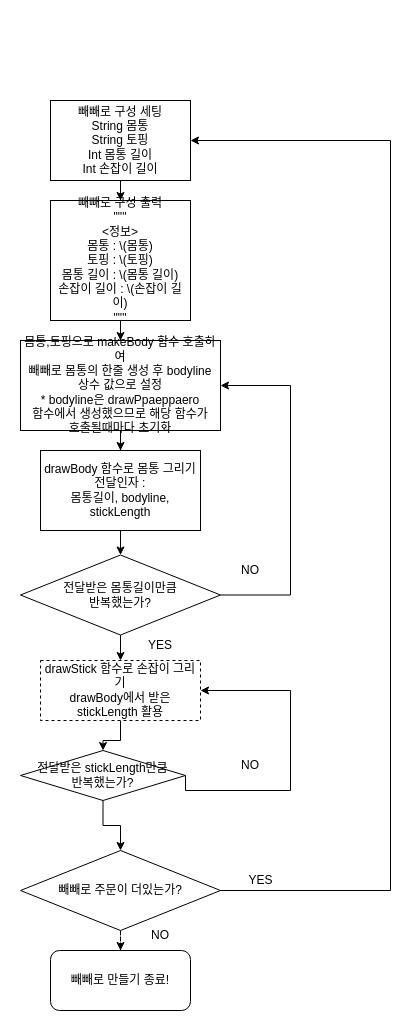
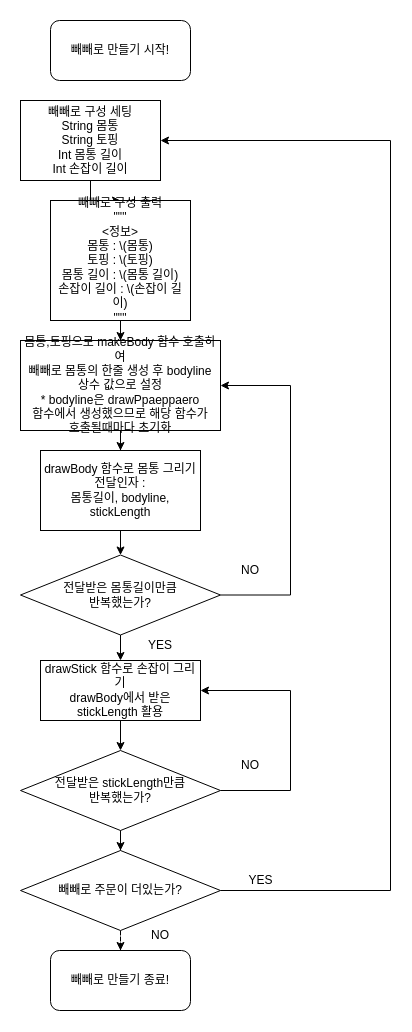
none -> (121, 51)
(121, 141) -> (91, 141)
(121, 691) -> (121, 691)
(103, 776) -> (121, 791)
